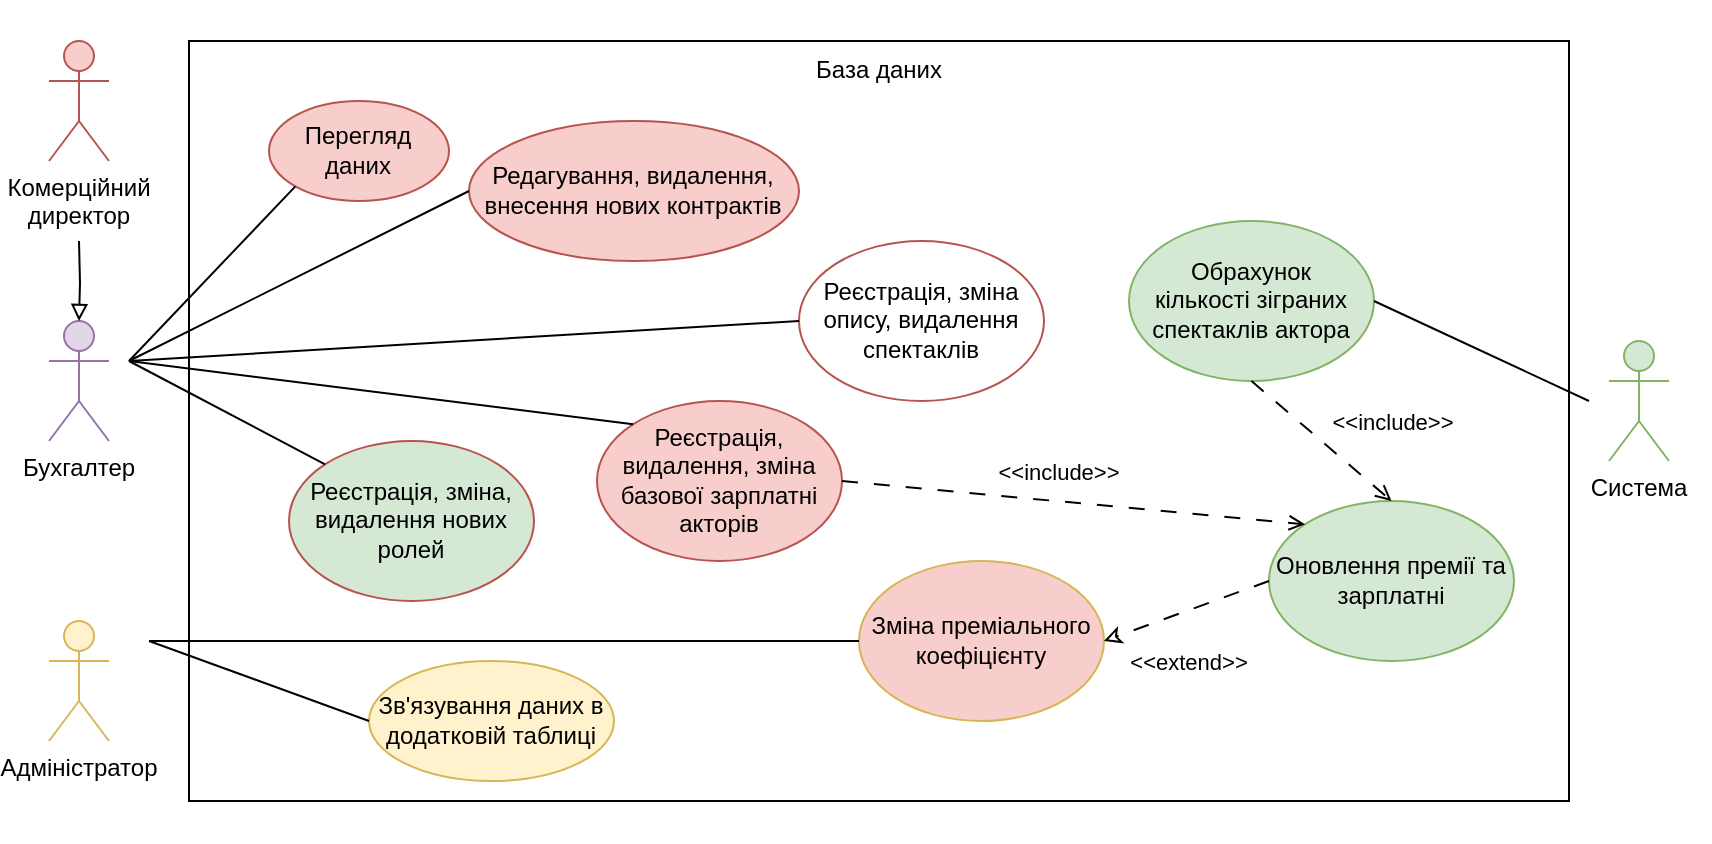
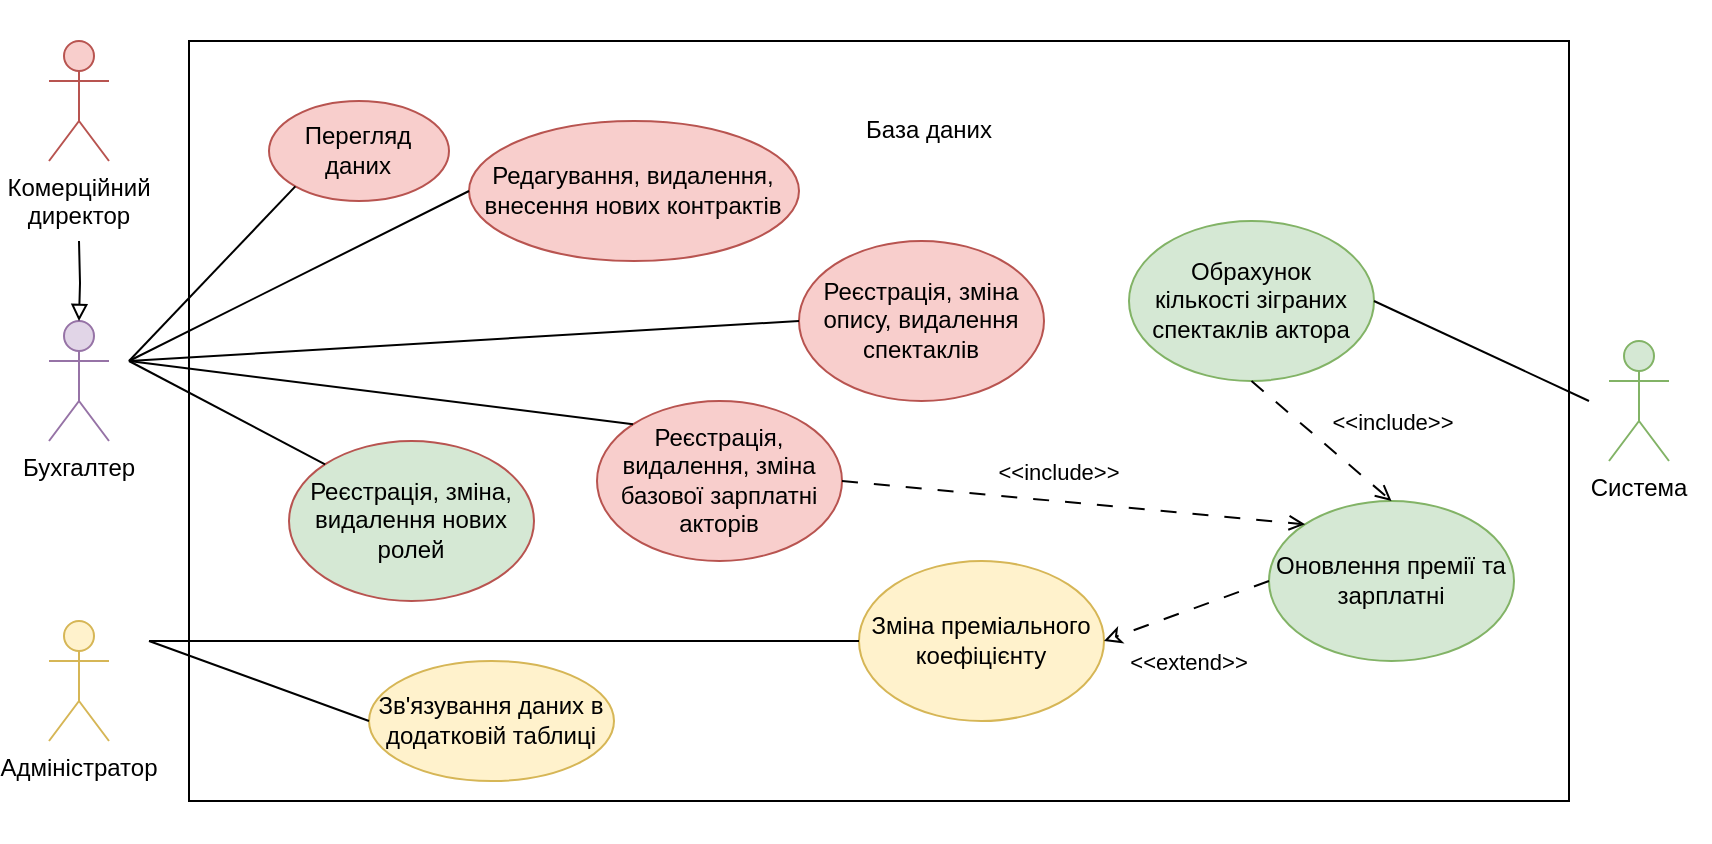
(879, 71) -> (929, 131)
(922, 321) -> (922, 321)
(982, 641) -> (982, 641)
